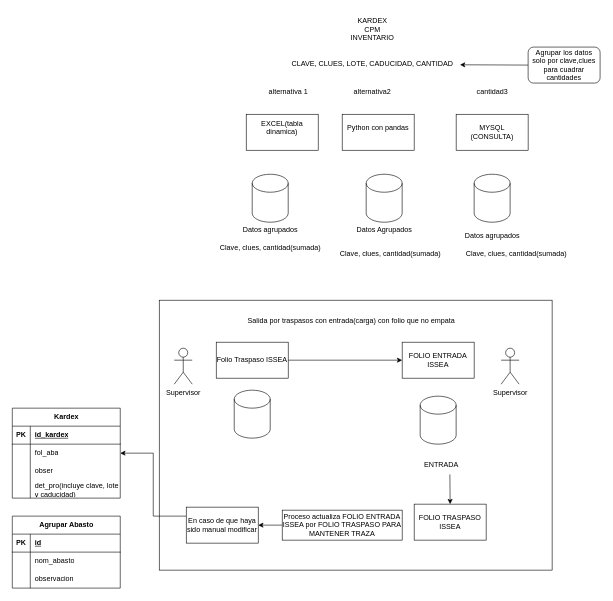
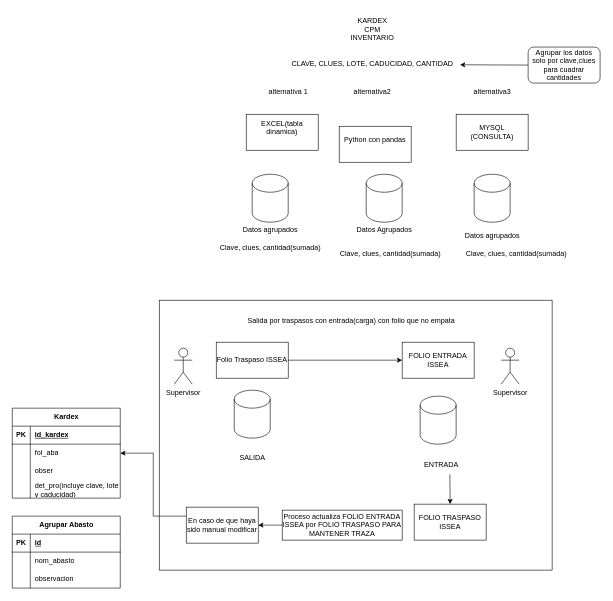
(493, 92) -> (493, 92)
(378, 132) -> (375, 144)
none -> (252, 458)
